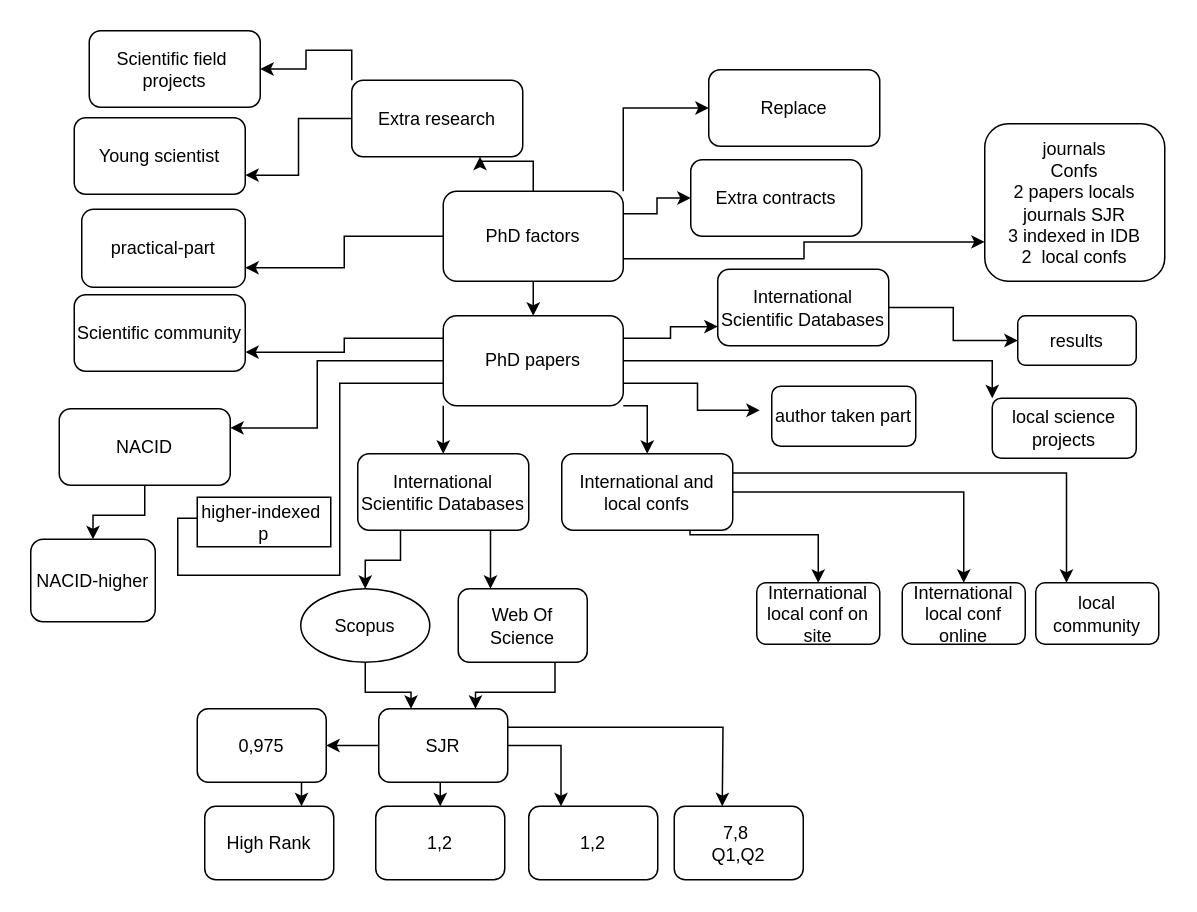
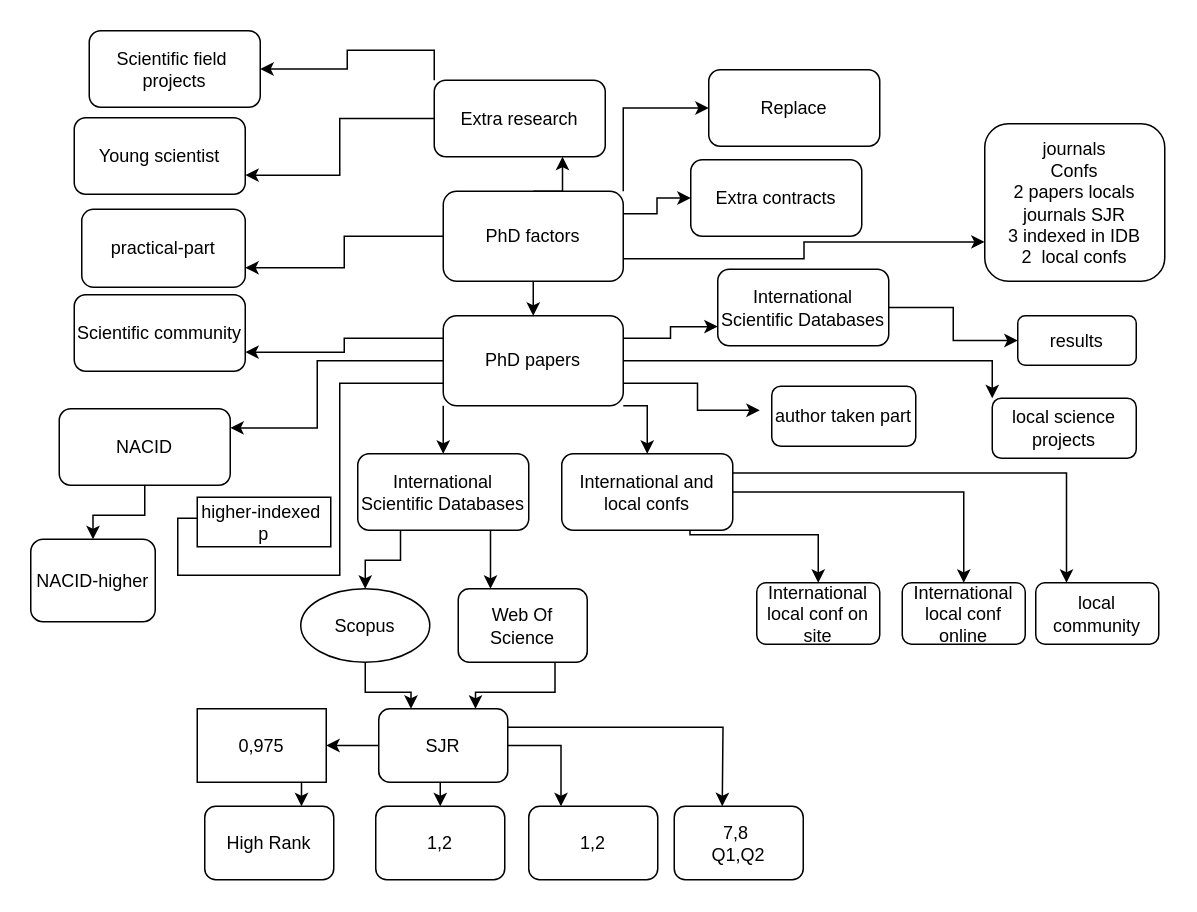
(437, 119) -> (520, 119)
(262, 746) -> (262, 746)
